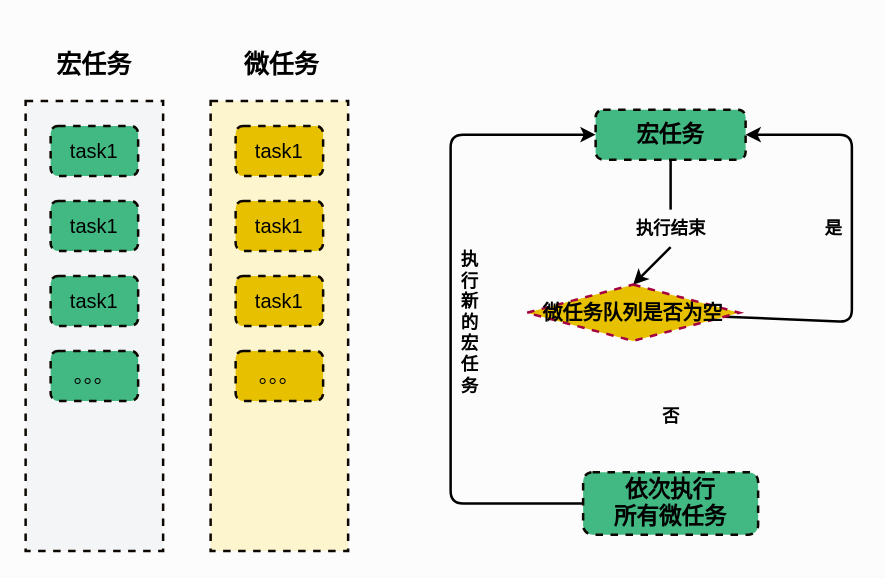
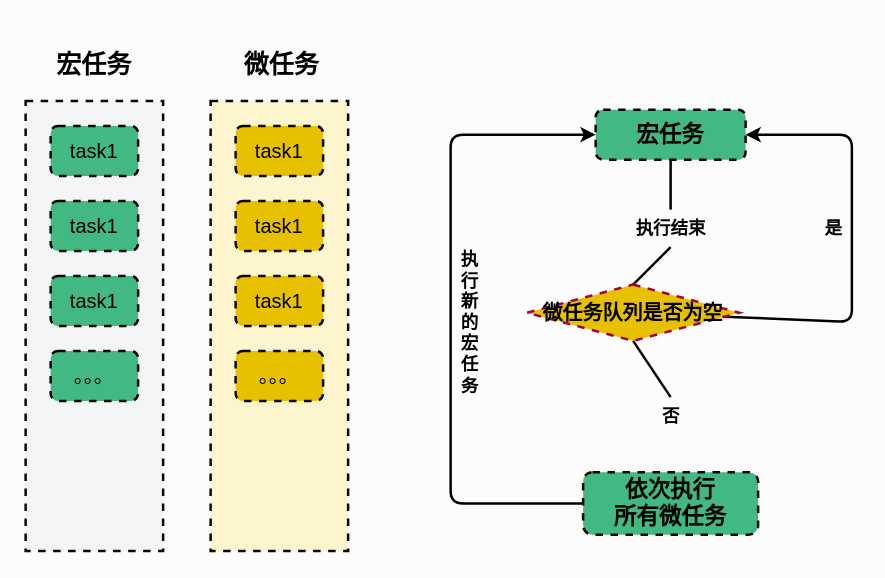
(642, 276) -> (639, 279)
none -> (652, 368)
